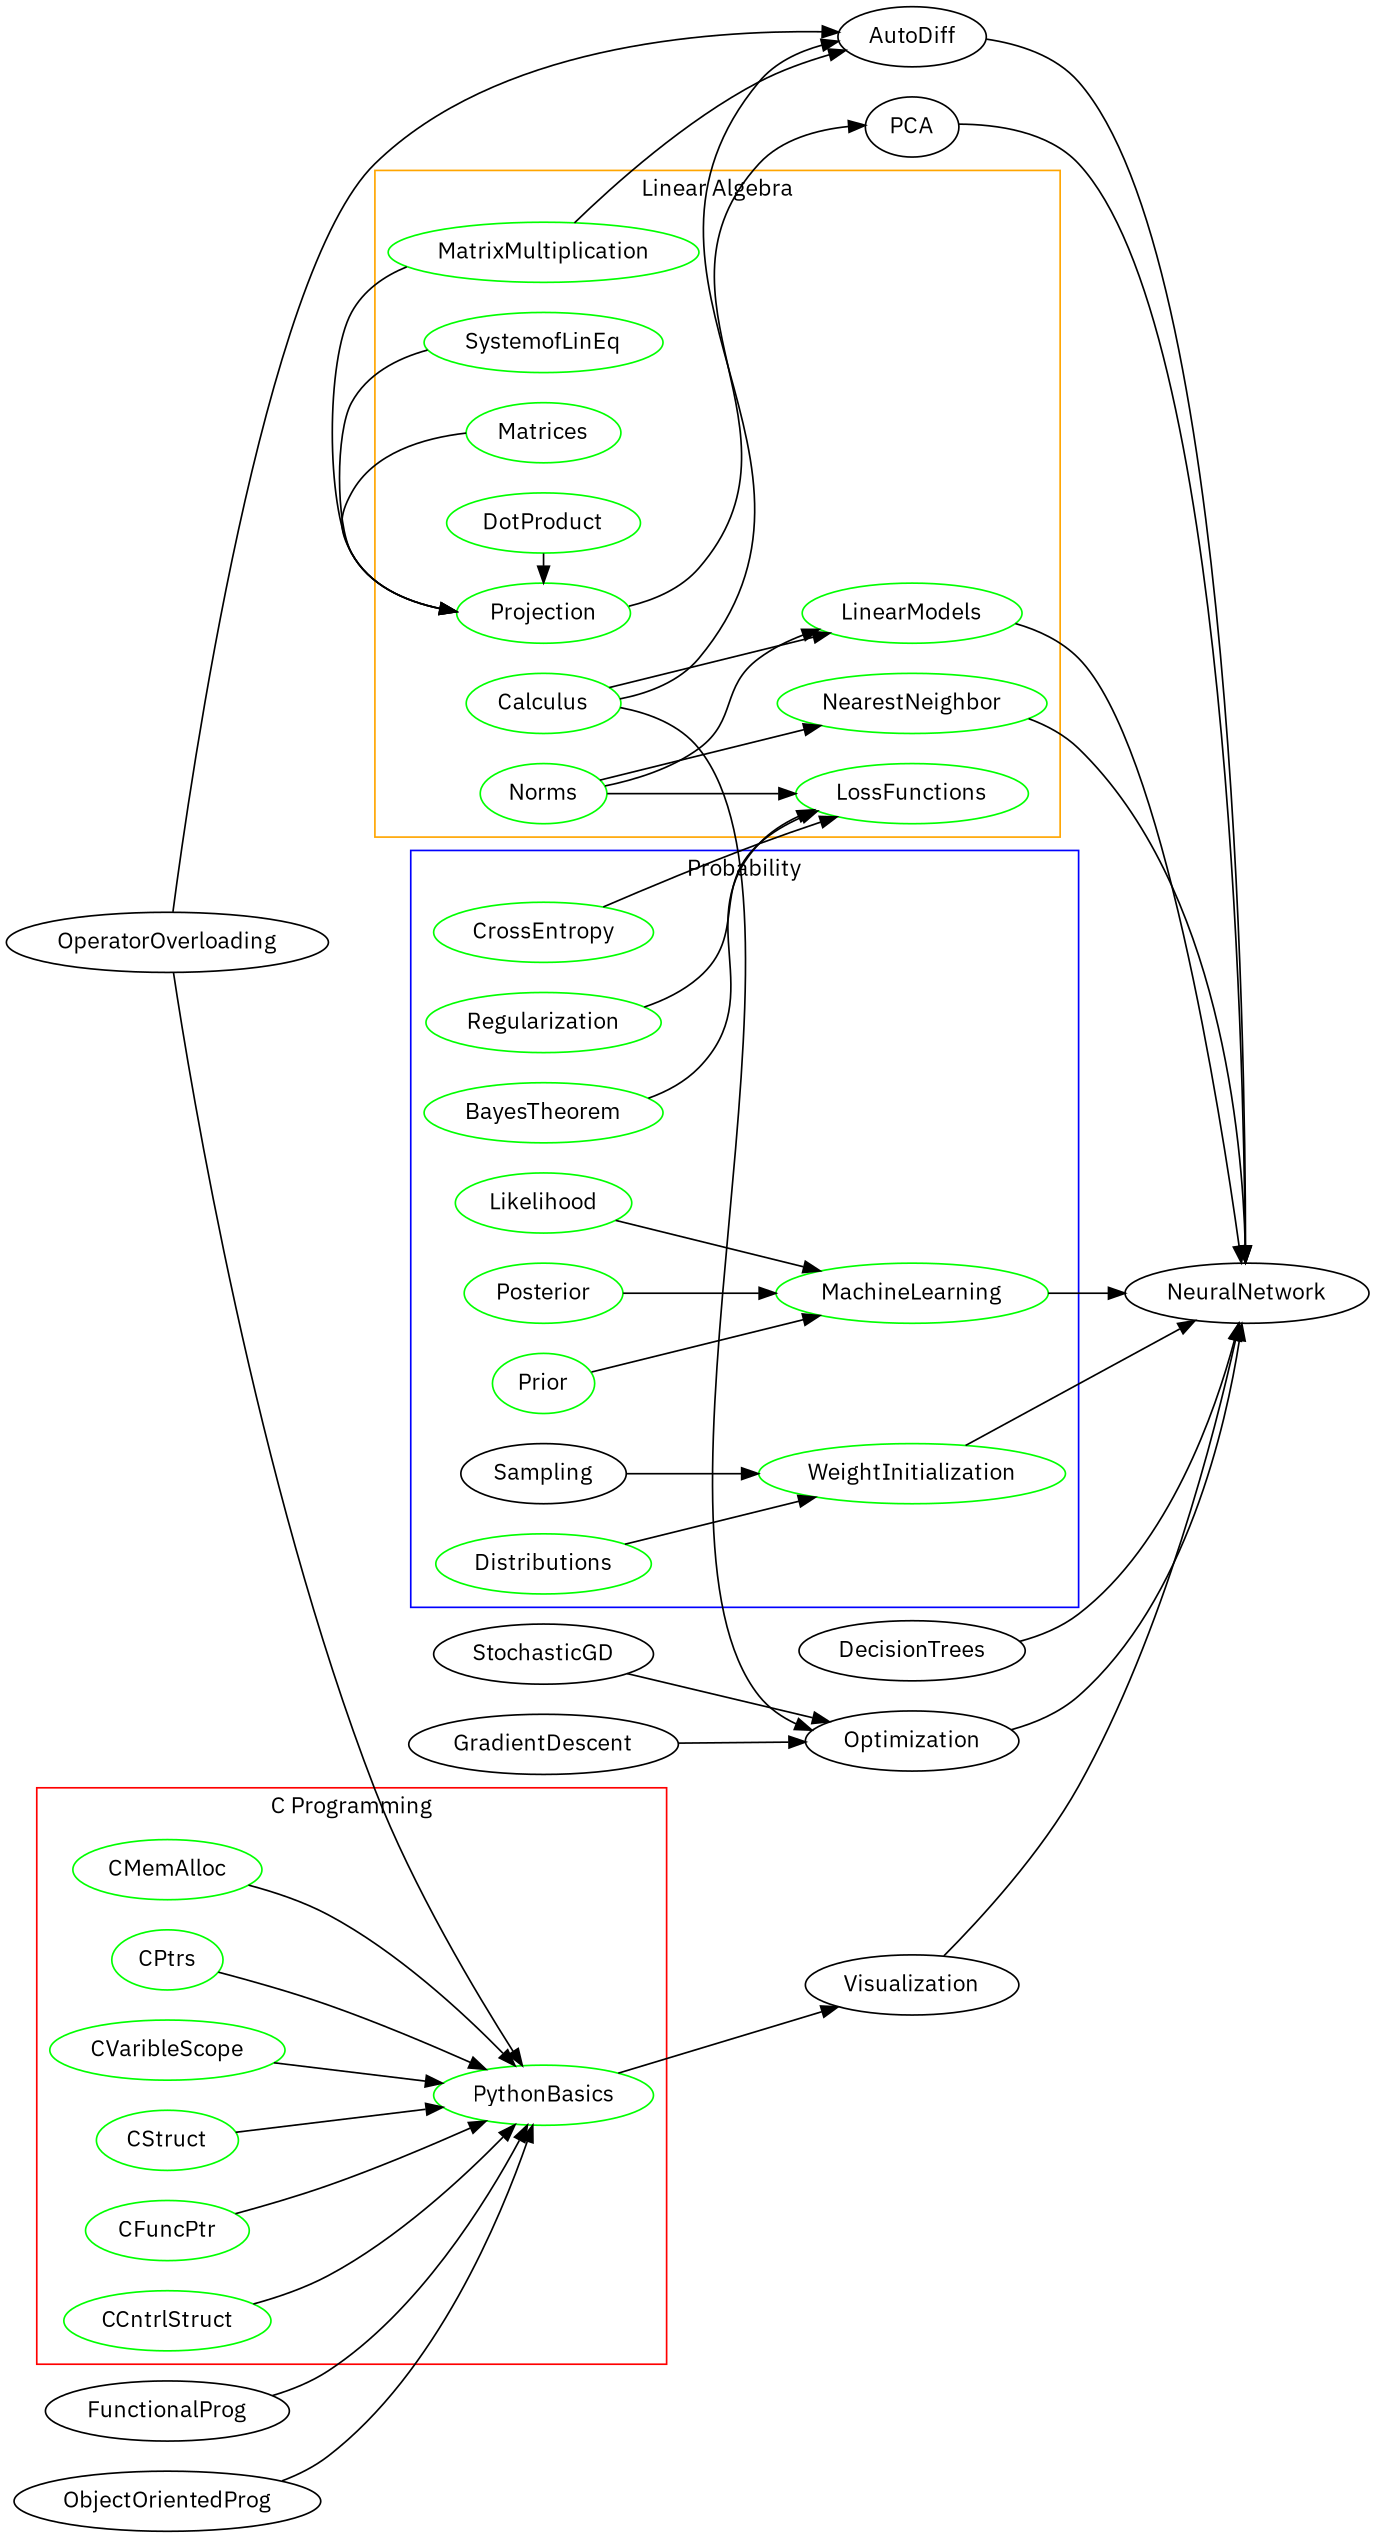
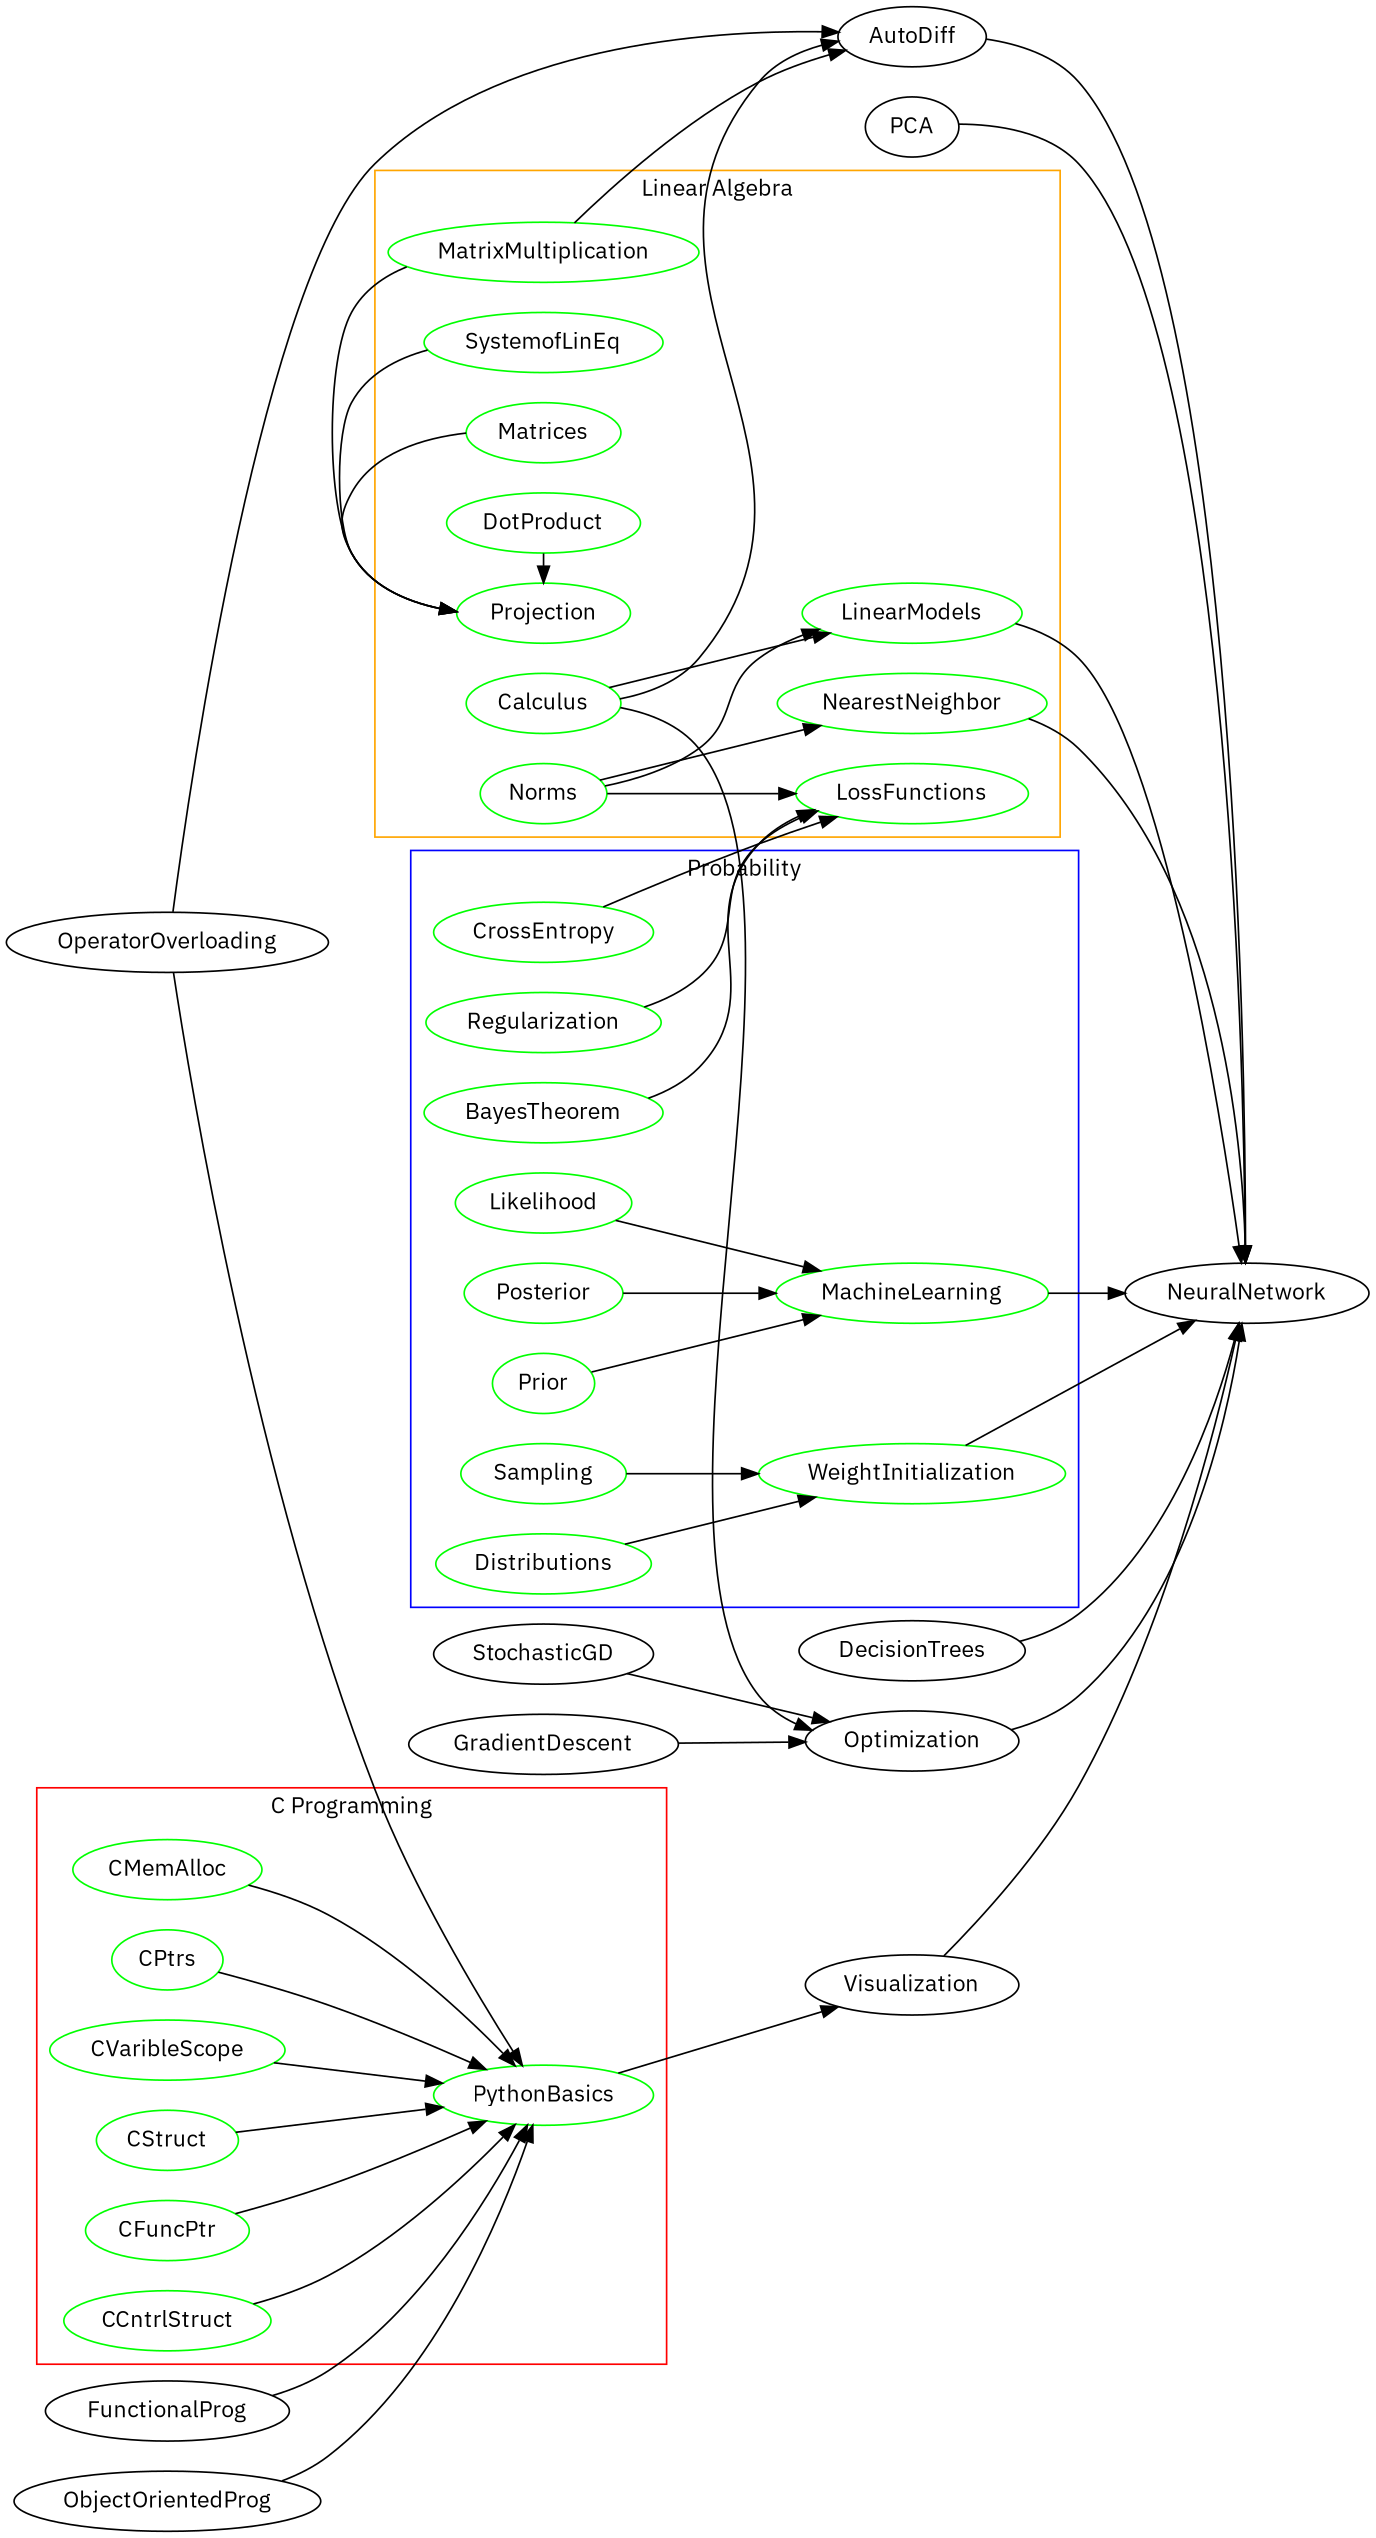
(718, 251) -> none
(544, 1474) -> (544, 1474)
